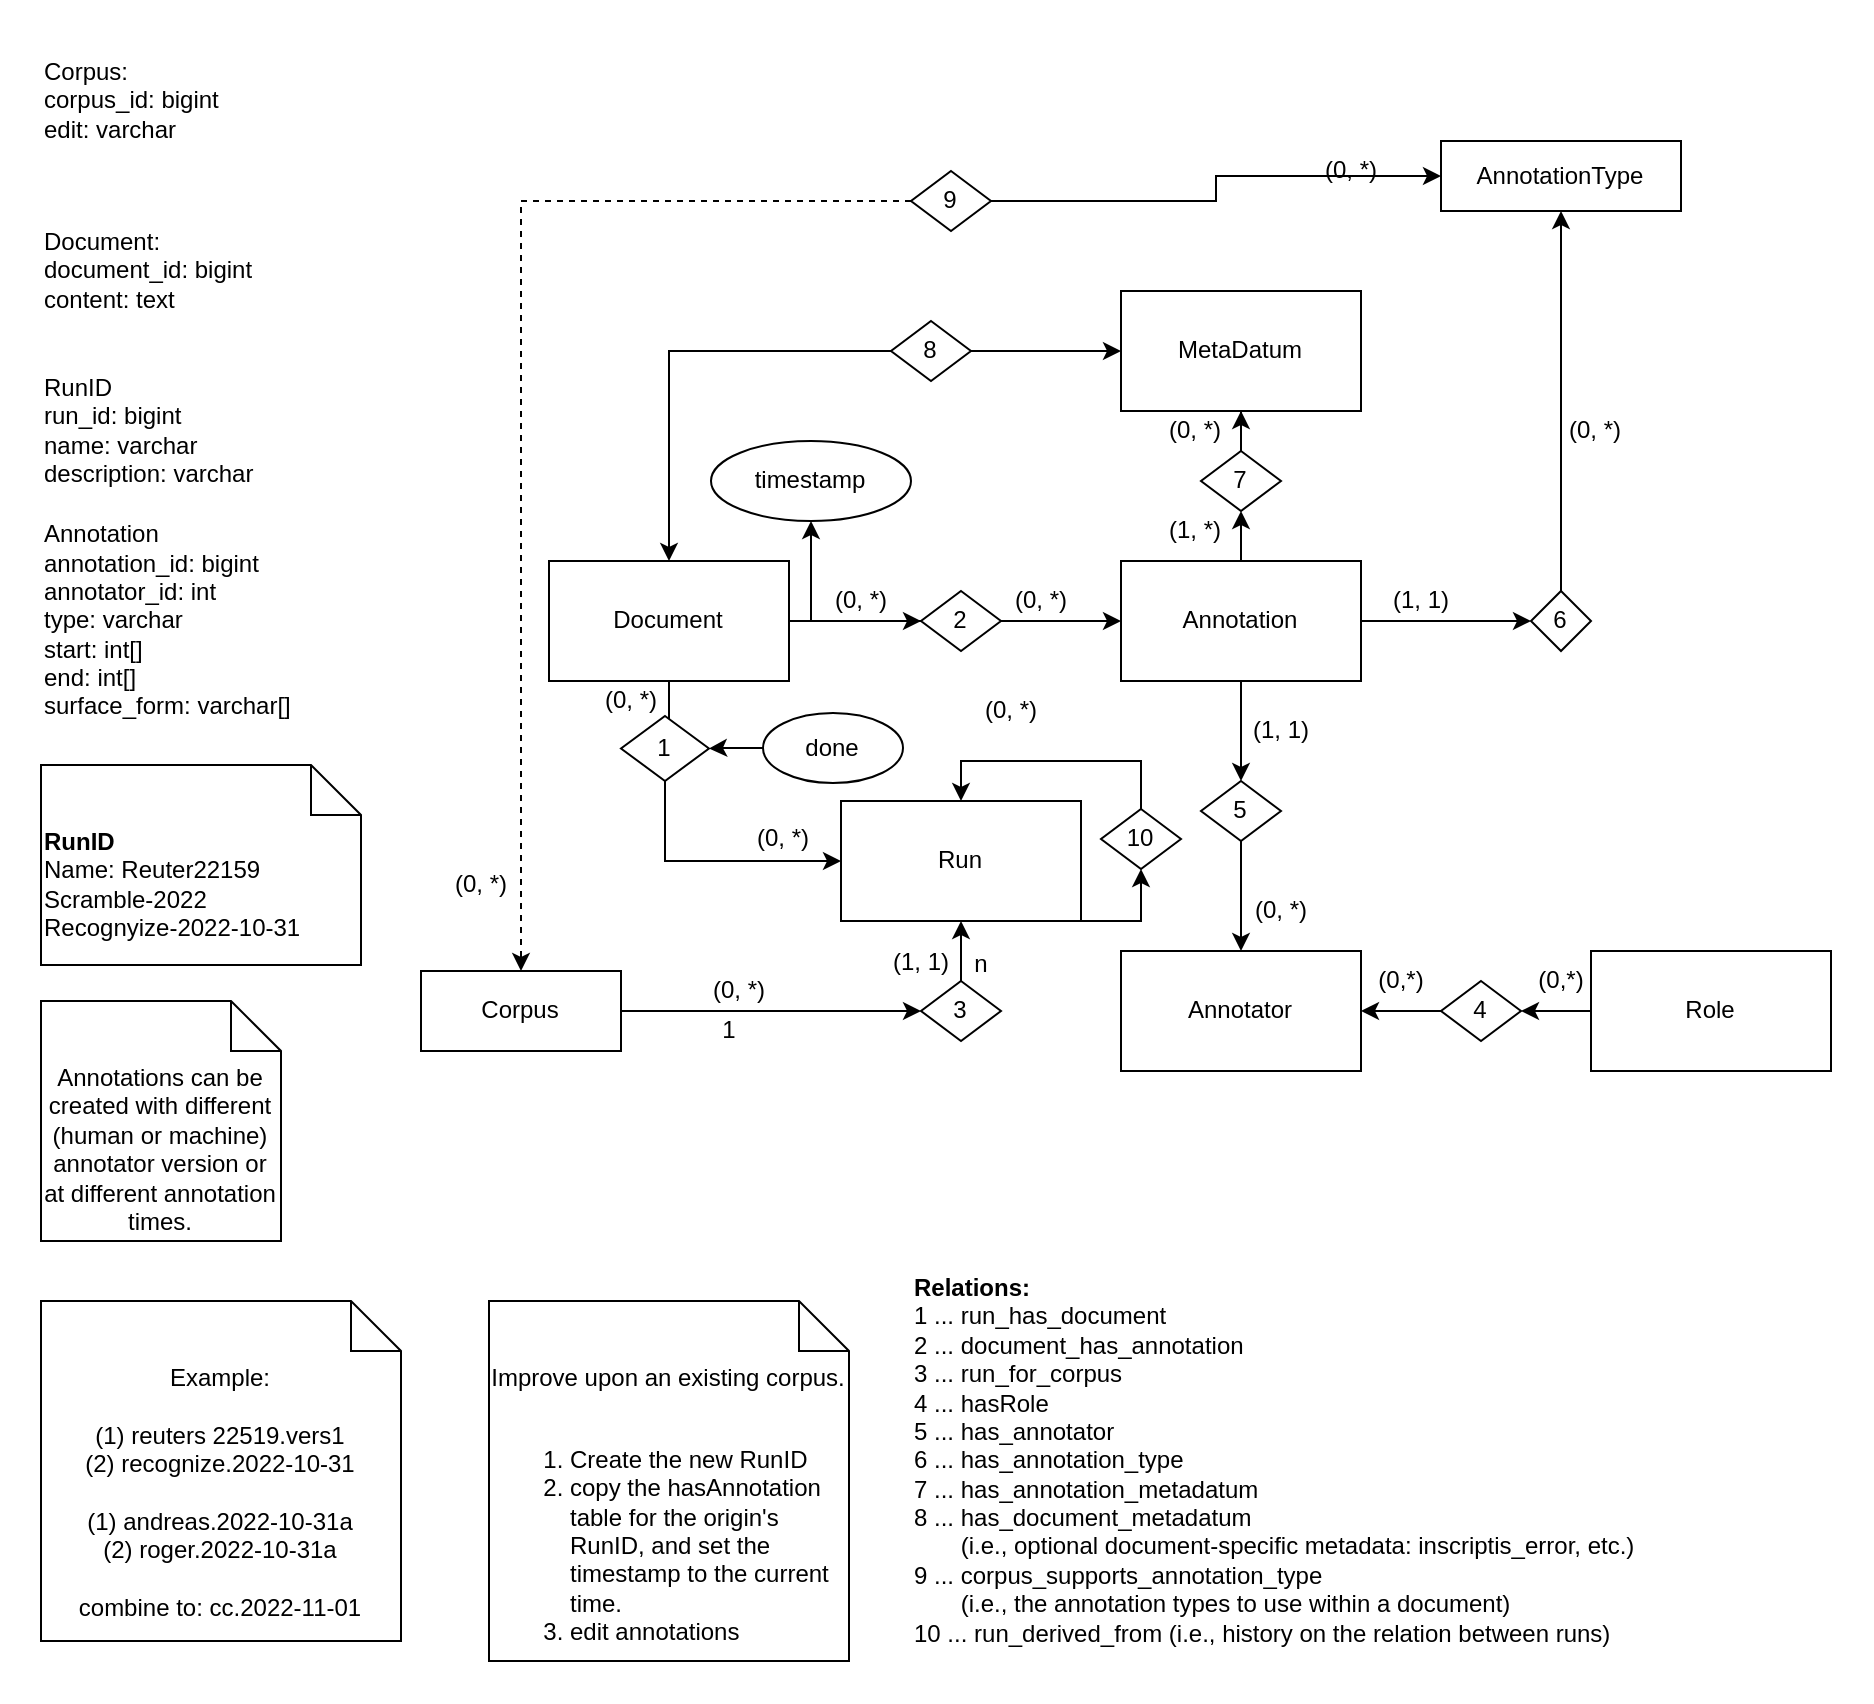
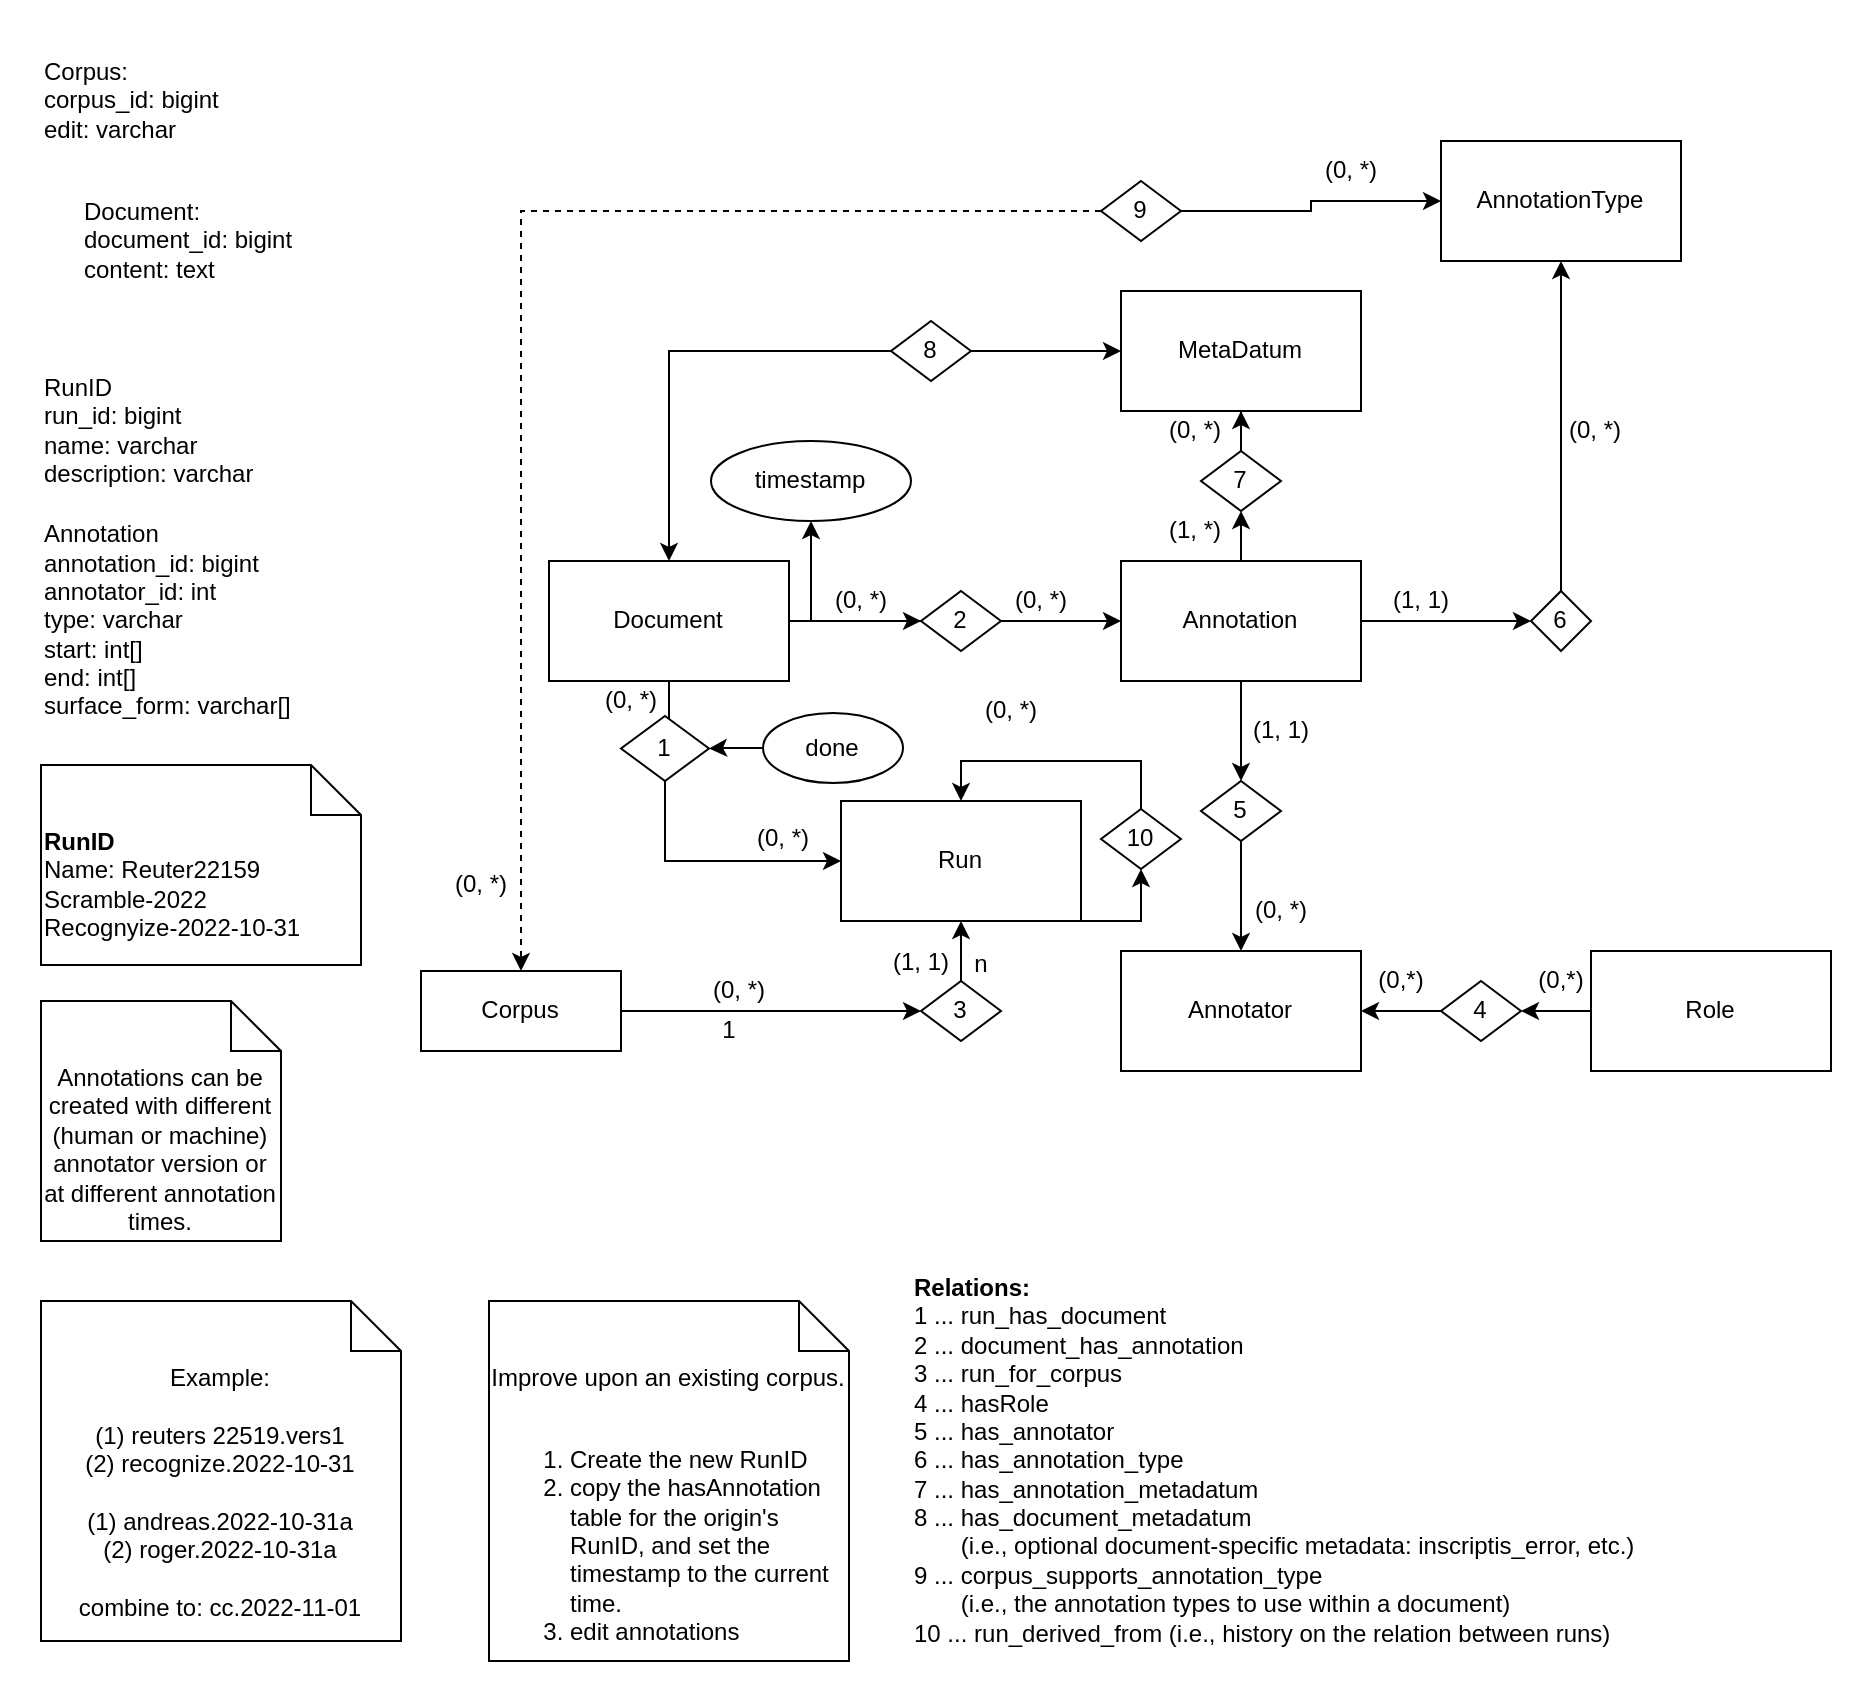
(1561, 176) -> (1561, 201)
(951, 201) -> (1141, 211)
(171, 271) -> (211, 241)
